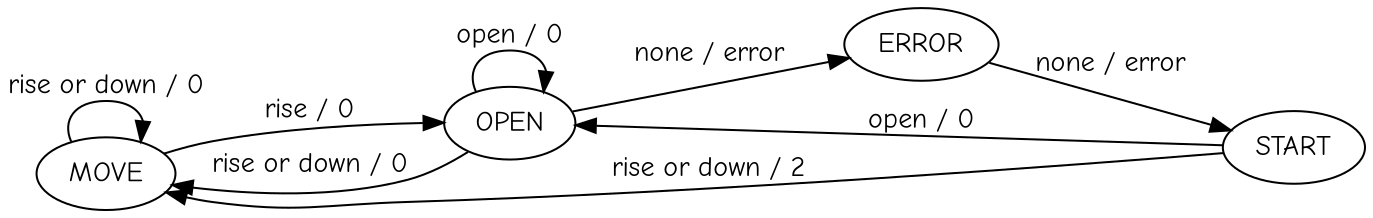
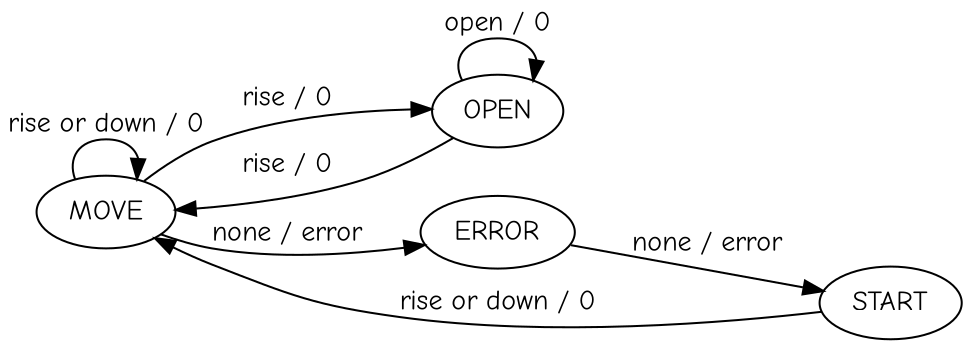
(701, 87) -> (282, 255)
(910, 136) -> none
(310, 165) -> (288, 165)
(710, 169) -> (498, 302)
